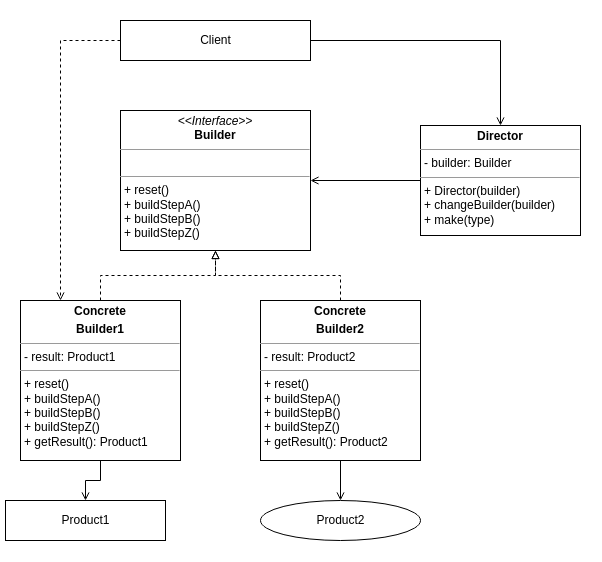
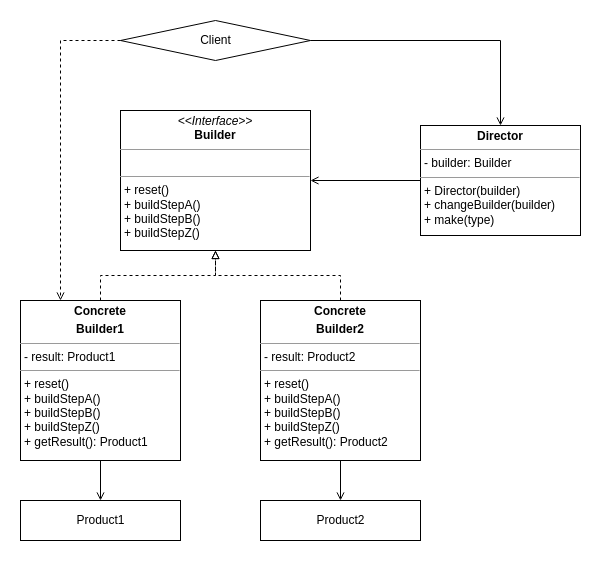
(216, 41) -> (216, 41)
(86, 521) -> (101, 521)
(341, 521) -> (341, 521)
